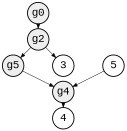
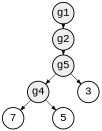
(38, 13) -> (63, 13)
(49, 51) -> (74, 77)
(90, 78) -> (49, 103)
(63, 118) -> (13, 118)
